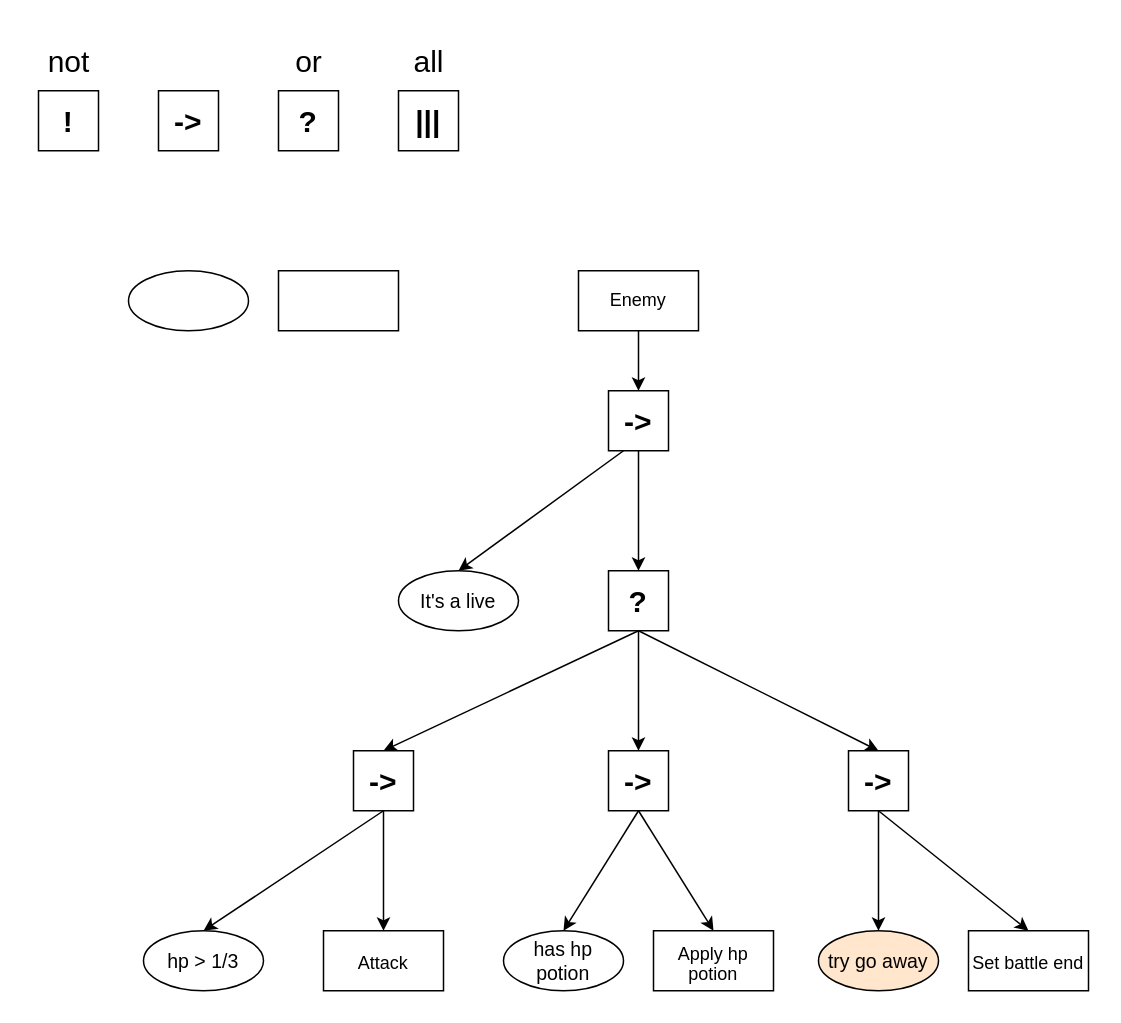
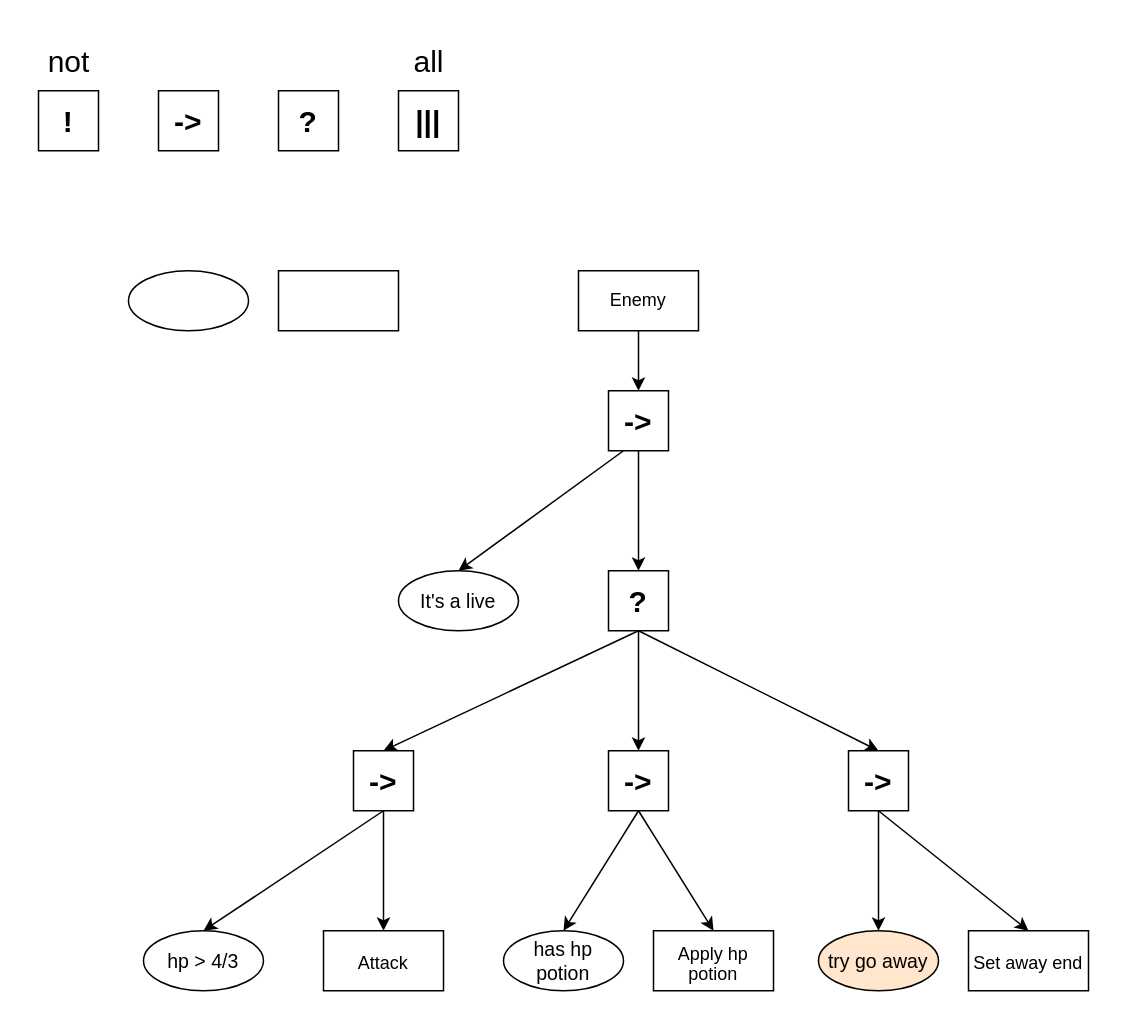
(308, 61) -> none
(203, 961) -> (203, 961)
(1028, 961) -> (1028, 961)
